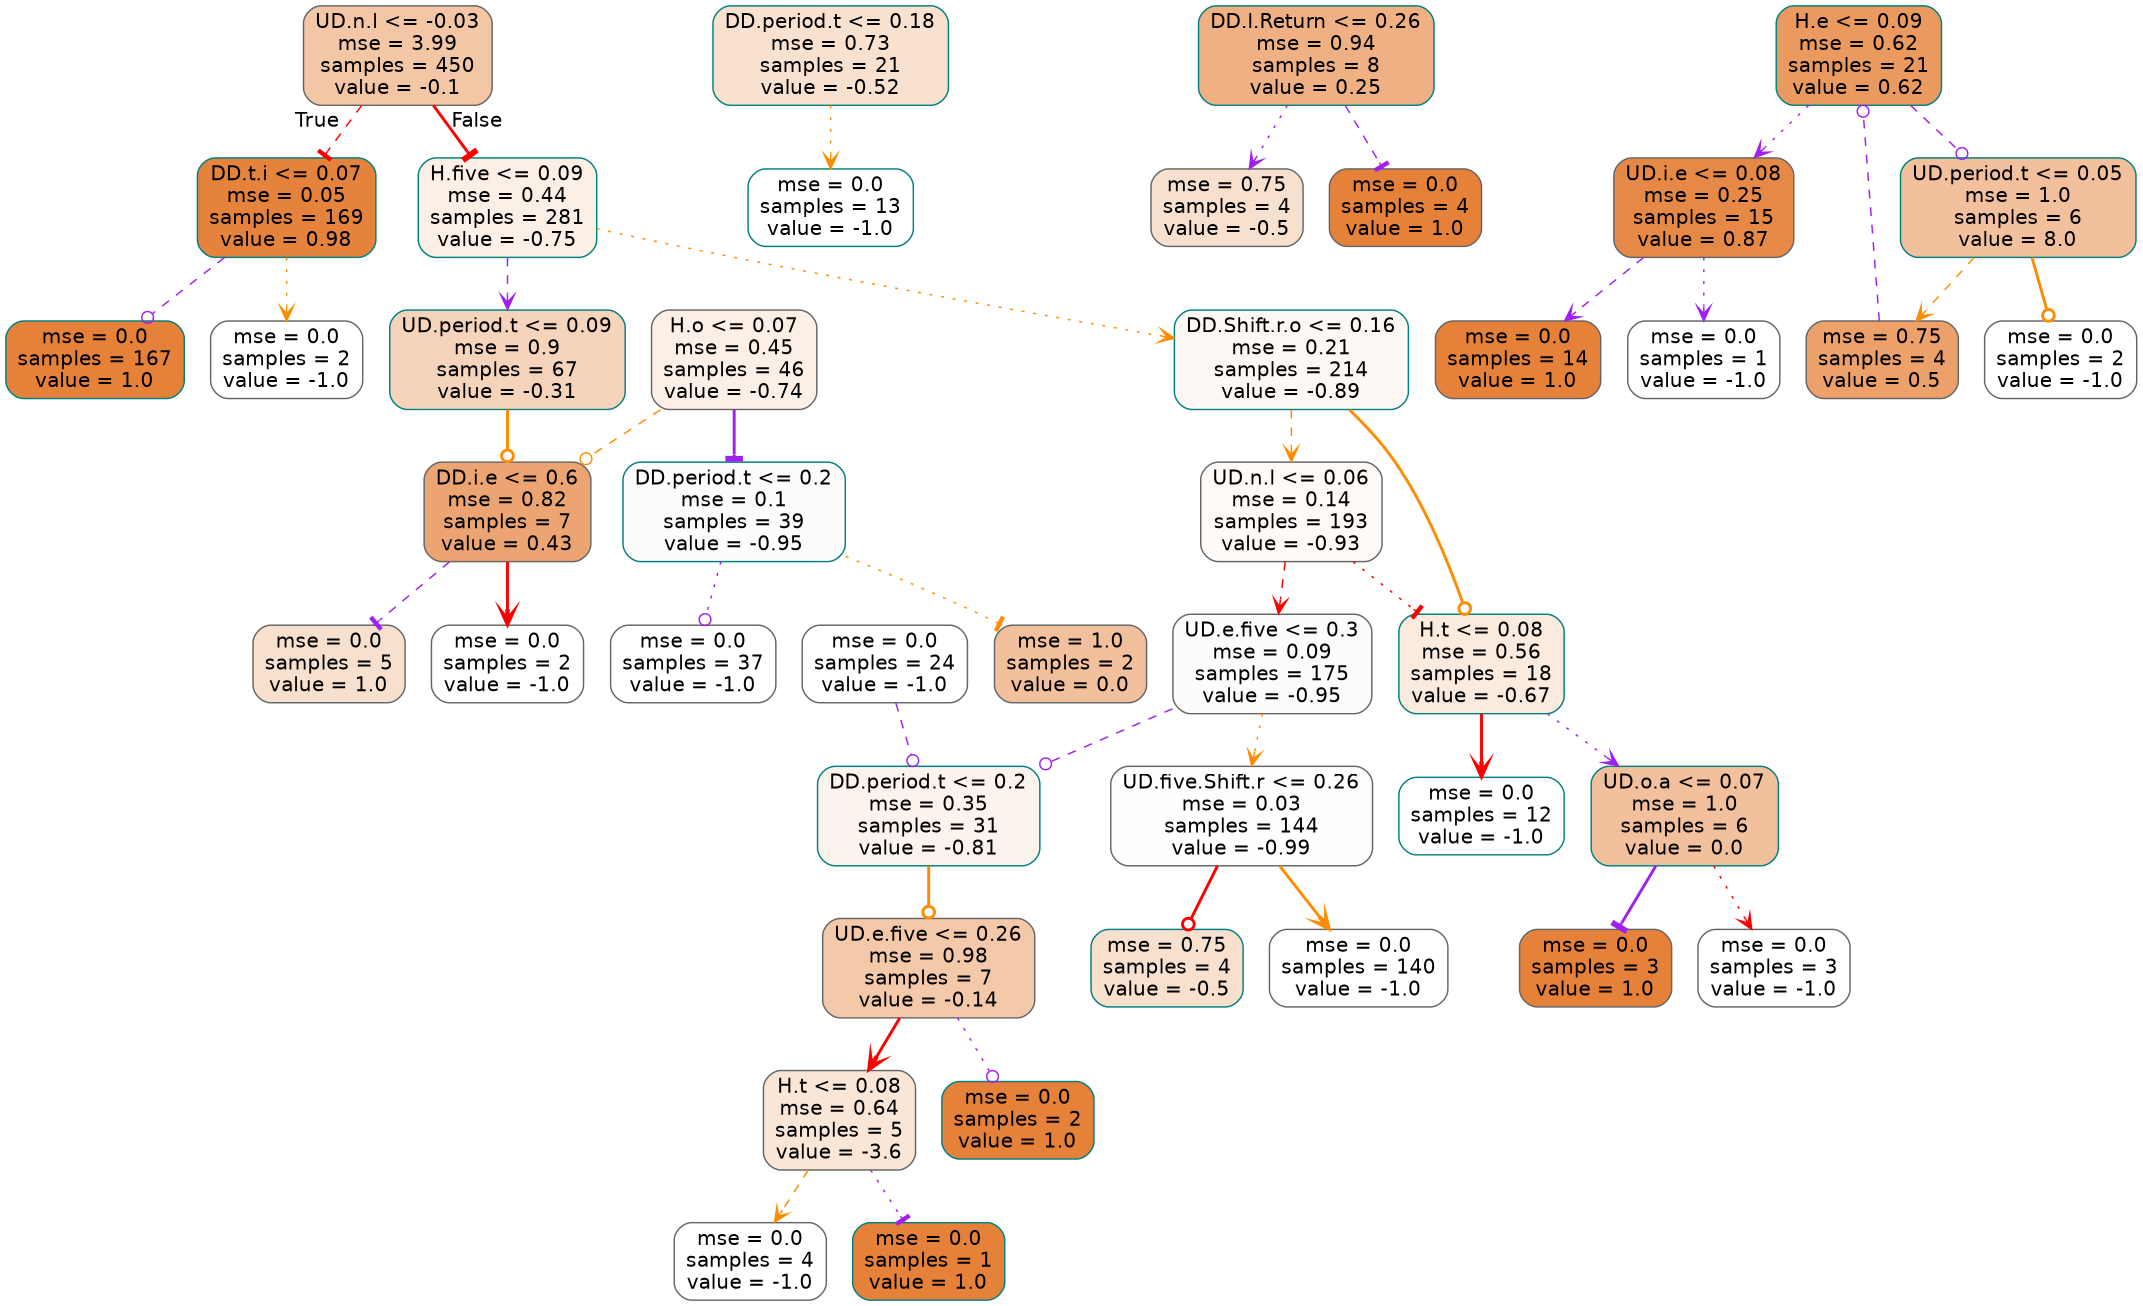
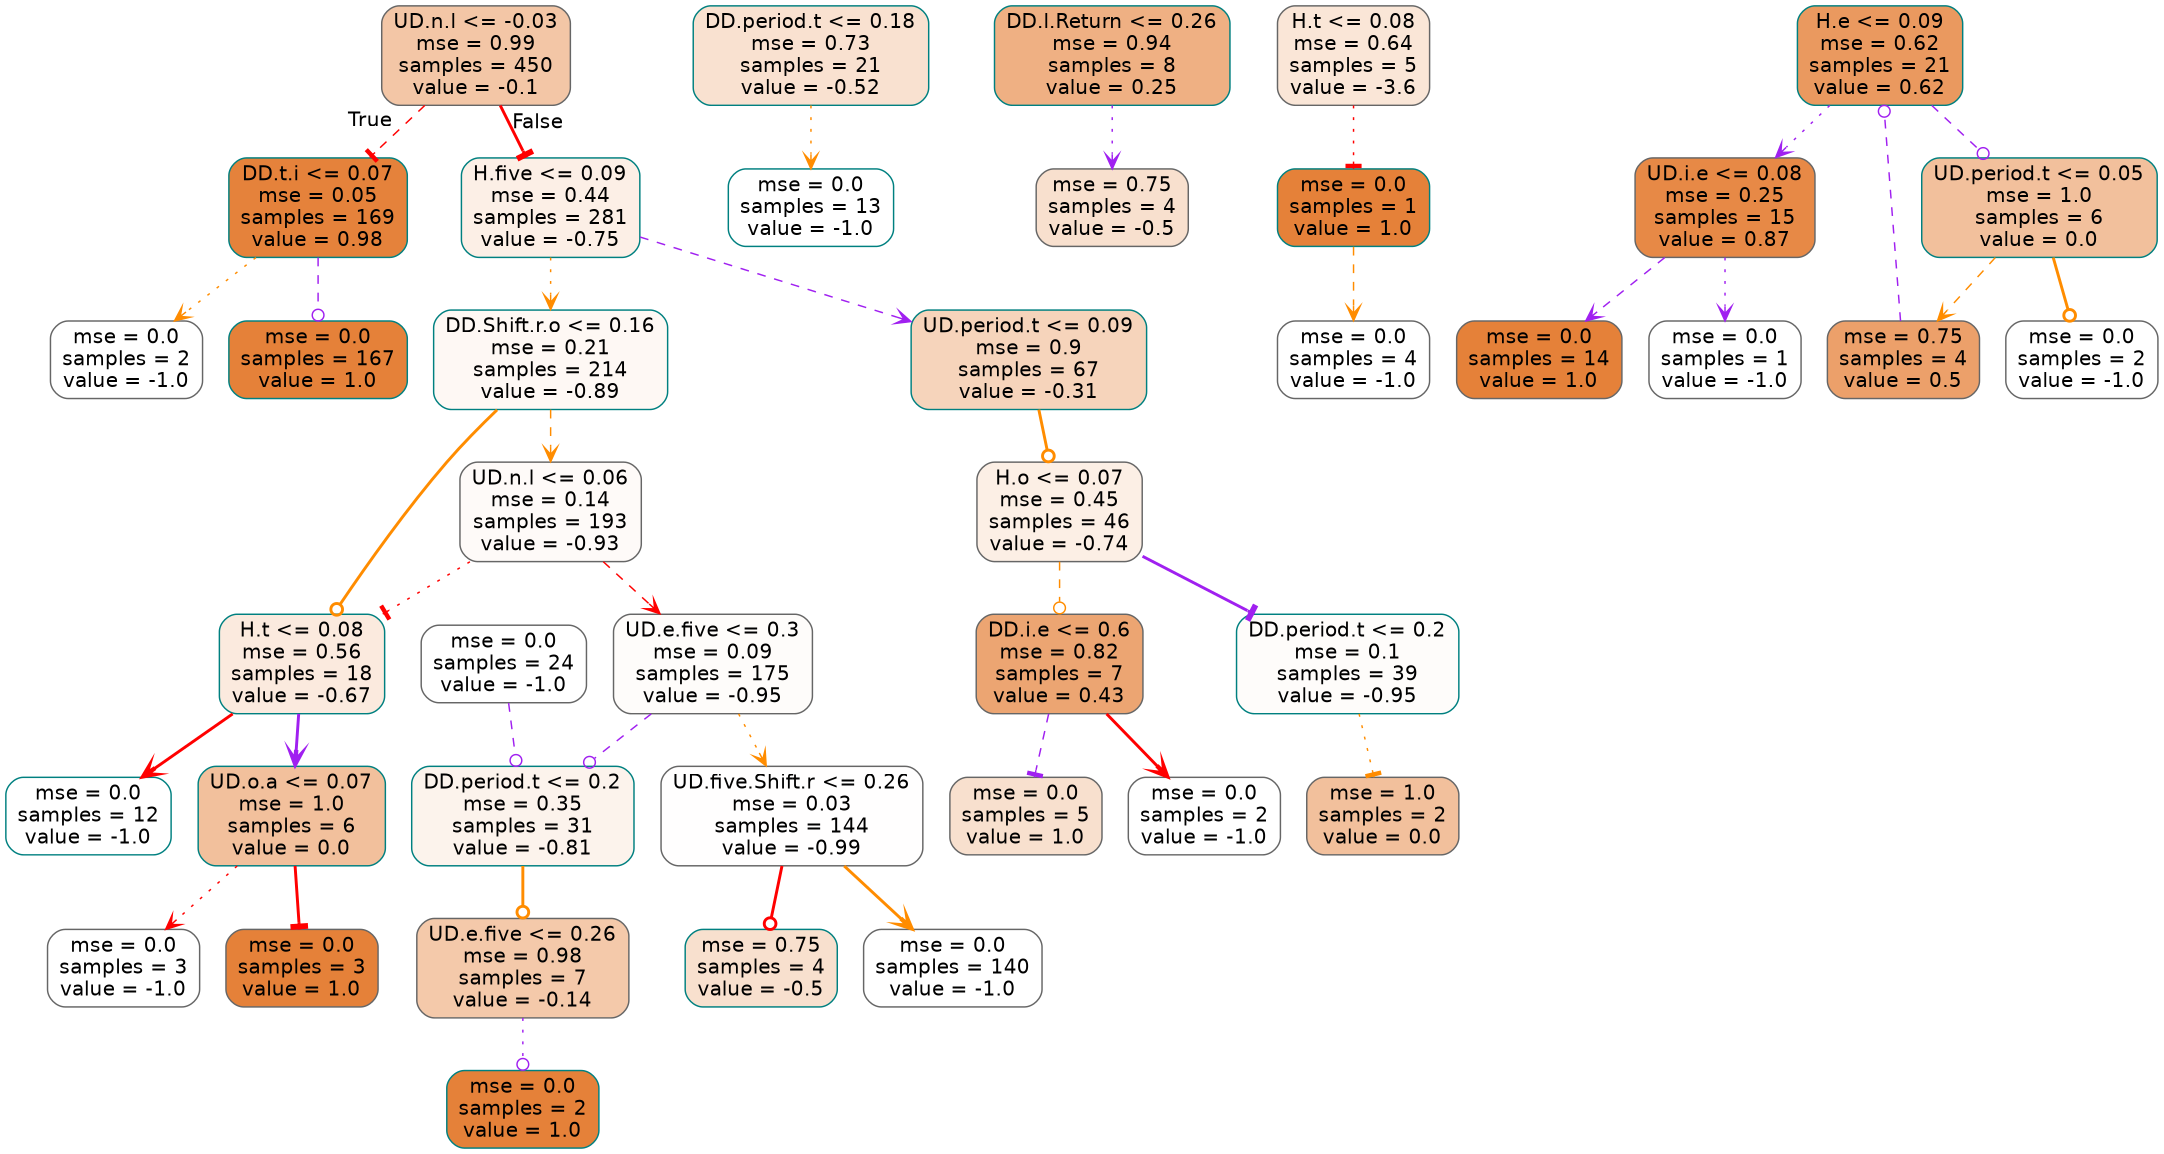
(398, 56) -> (476, 56)
(1405, 208) -> none
(2018, 208) -> (2039, 208)
(507, 430) -> (1043, 430)
(693, 664) -> none
(1577, 736) -> (297, 732)
(1639, 894) -> (297, 894)
(888, 1038) -> none
(795, 1190) -> (1354, 276)
(886, 1193) -> (1354, 133)
